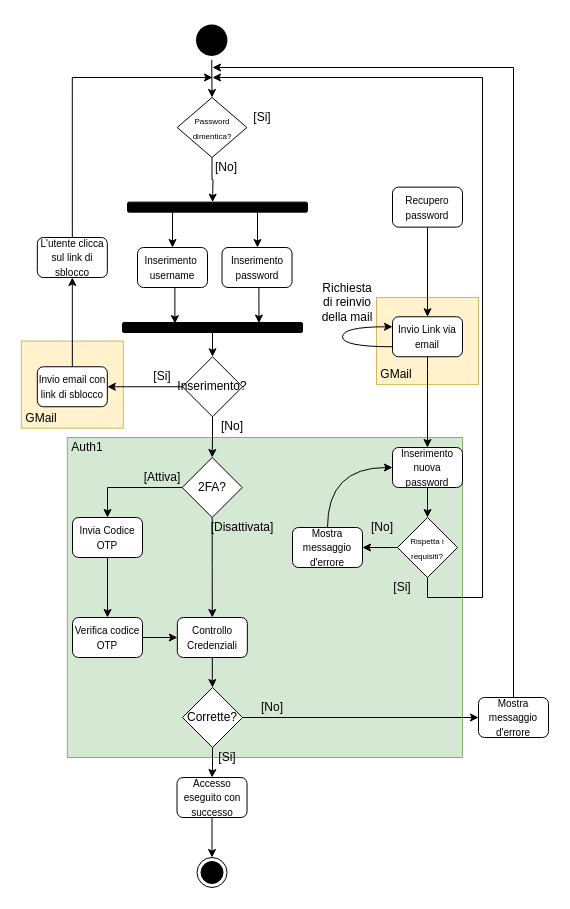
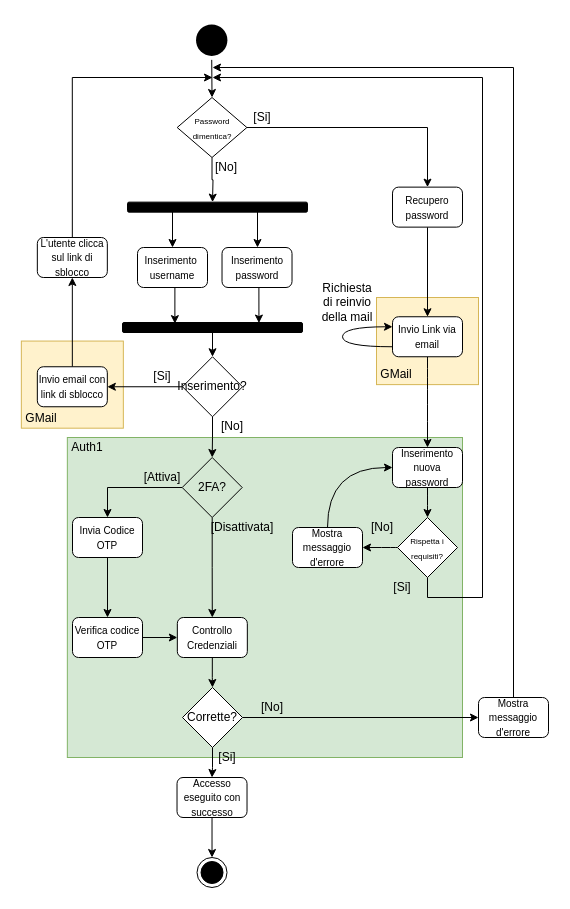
none -> (363, 128)
(212, 488) -> (212, 488)
